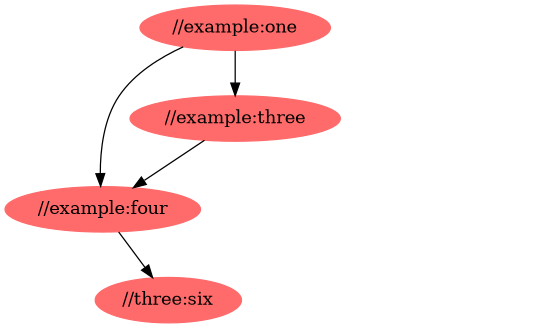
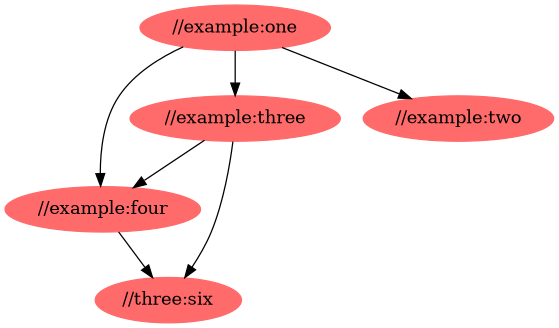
none -> (458, 119)
none -> (220, 207)
